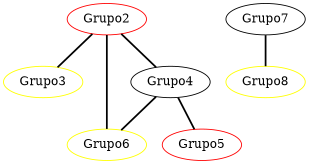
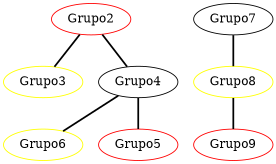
(107, 82) -> none
none -> (233, 145)
